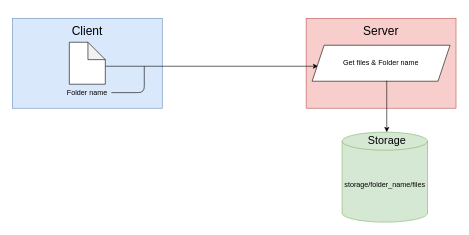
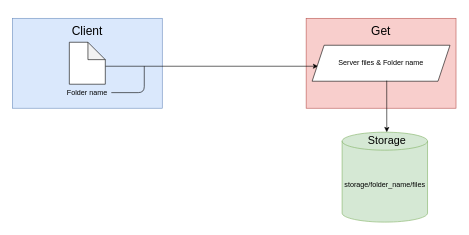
(381, 30) -> (381, 30)
(381, 63) -> (381, 63)
